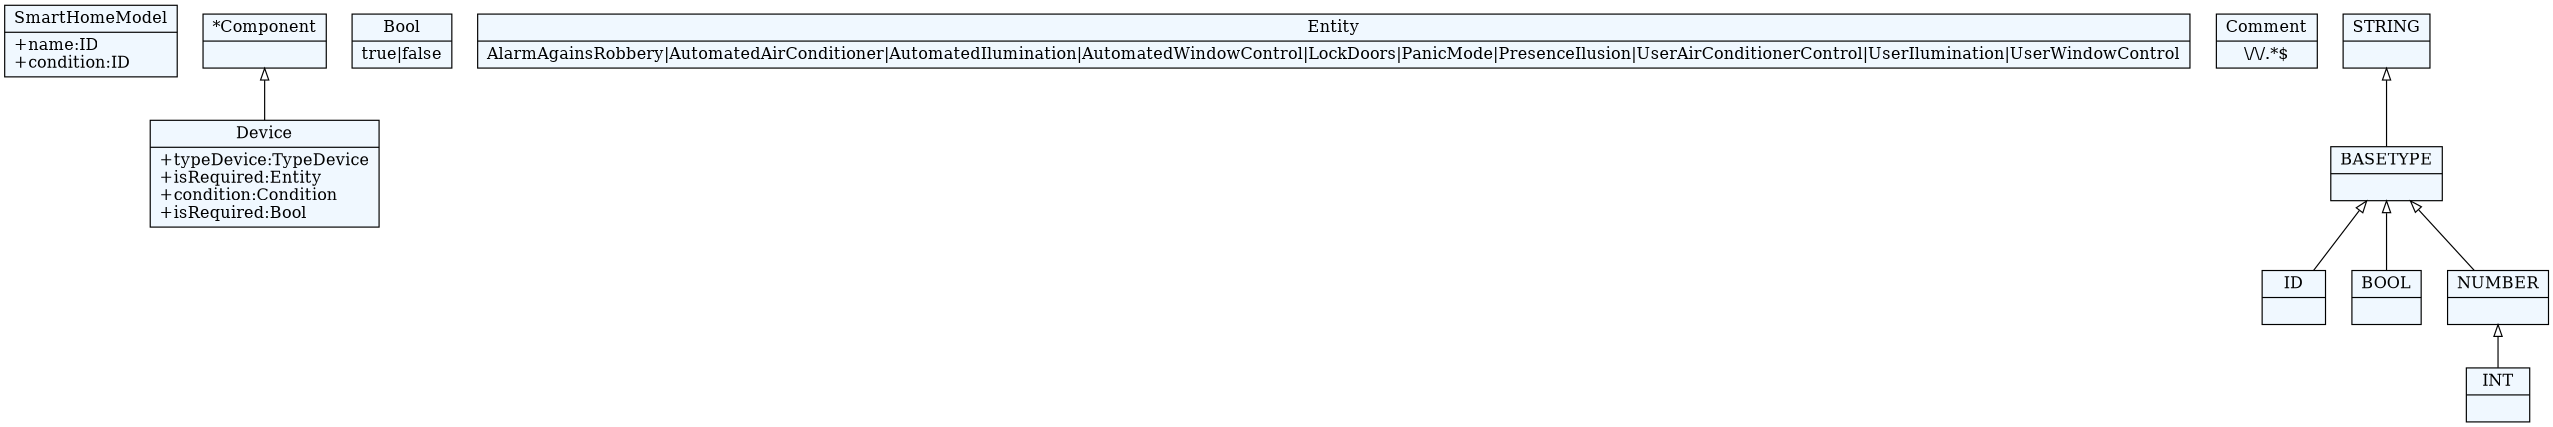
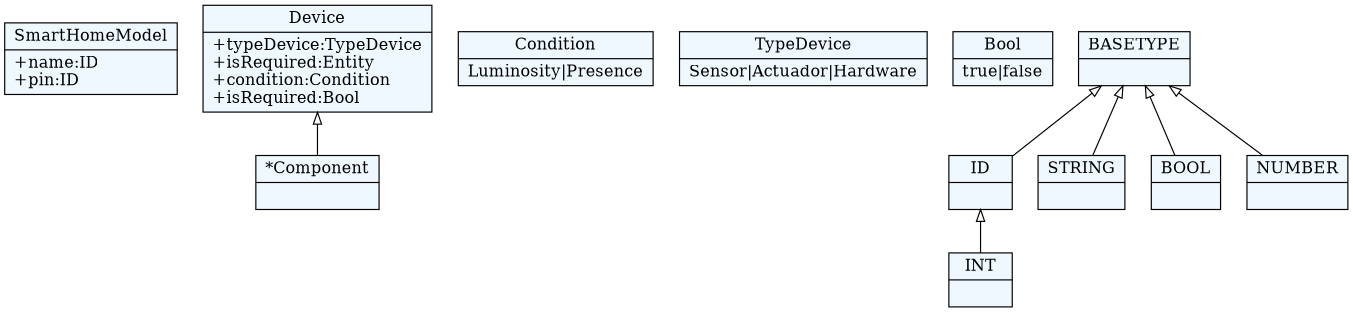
(1334, 41) -> none
(2267, 41) -> none
none -> (556, 59)
none -> (803, 59)
(73, 63) -> (47, 80)
(265, 100) -> (317, 140)
(2387, 113) -> (1105, 126)
(2498, 352) -> (981, 237)
